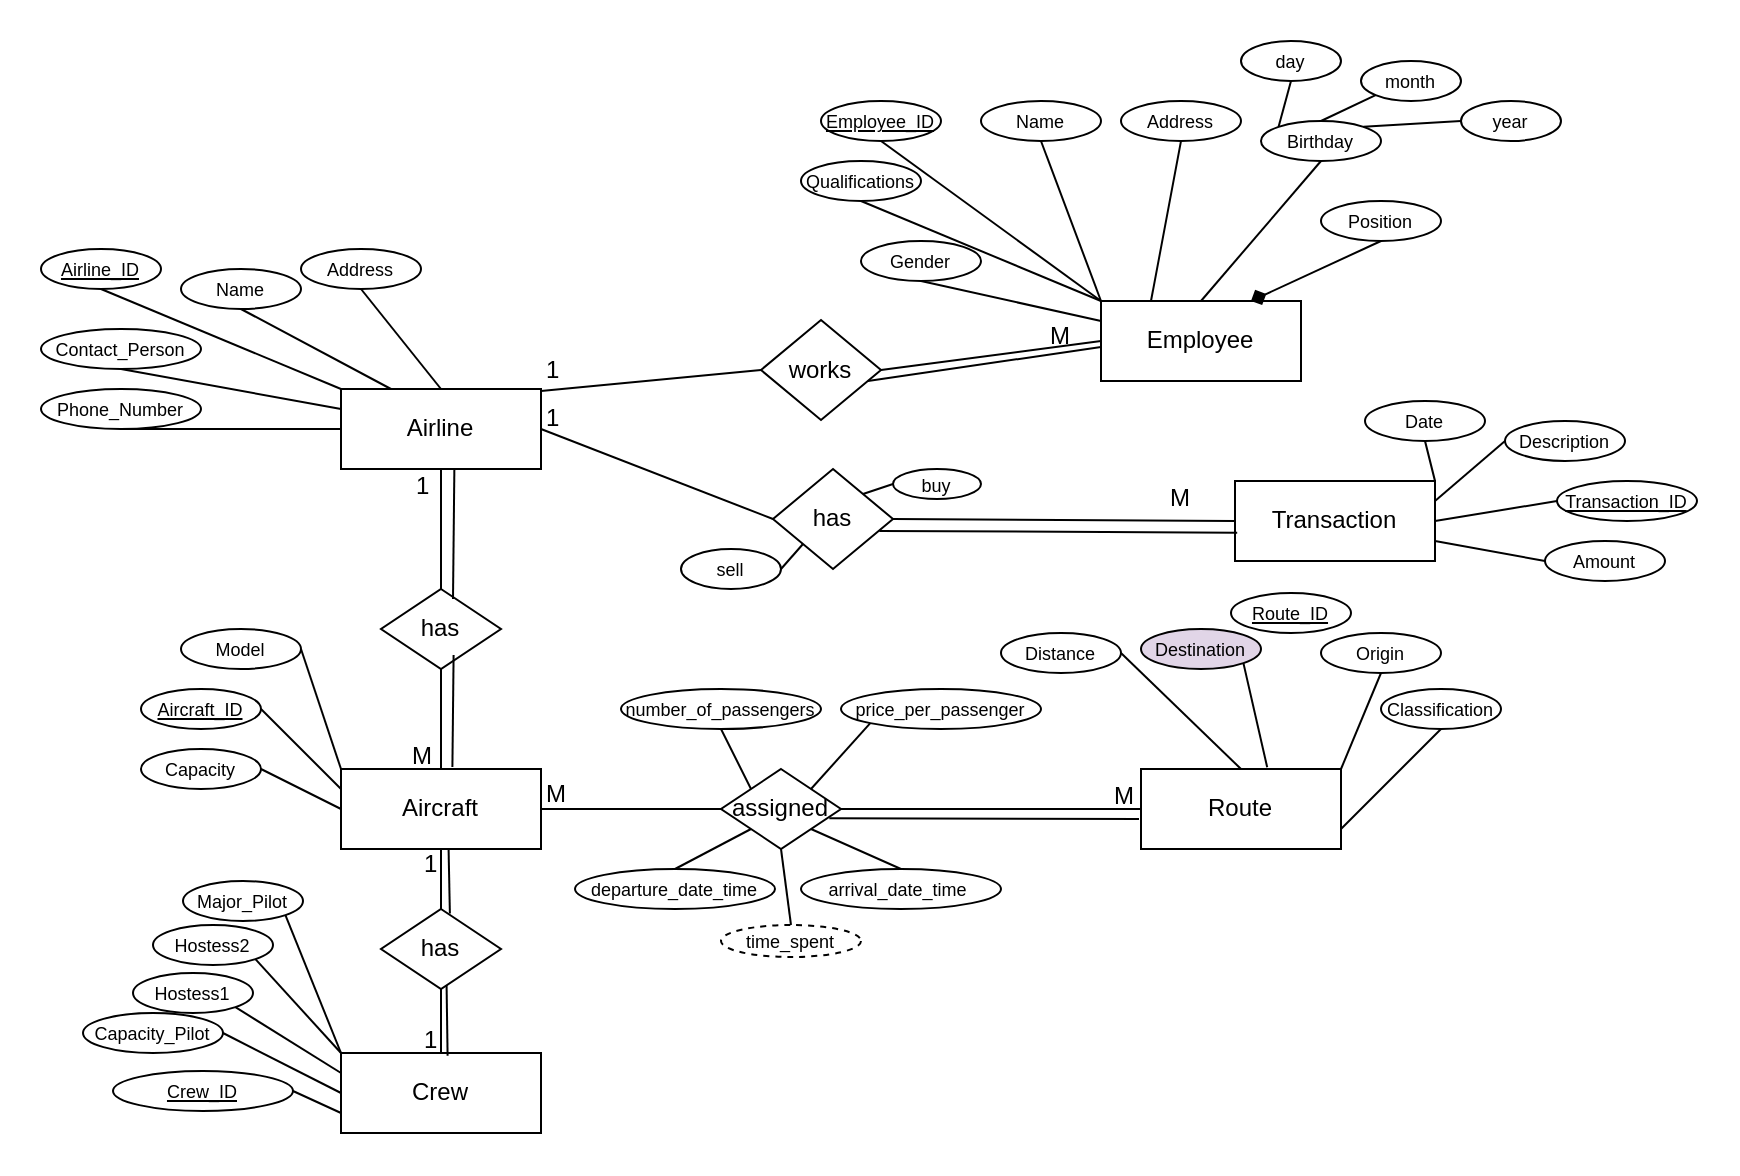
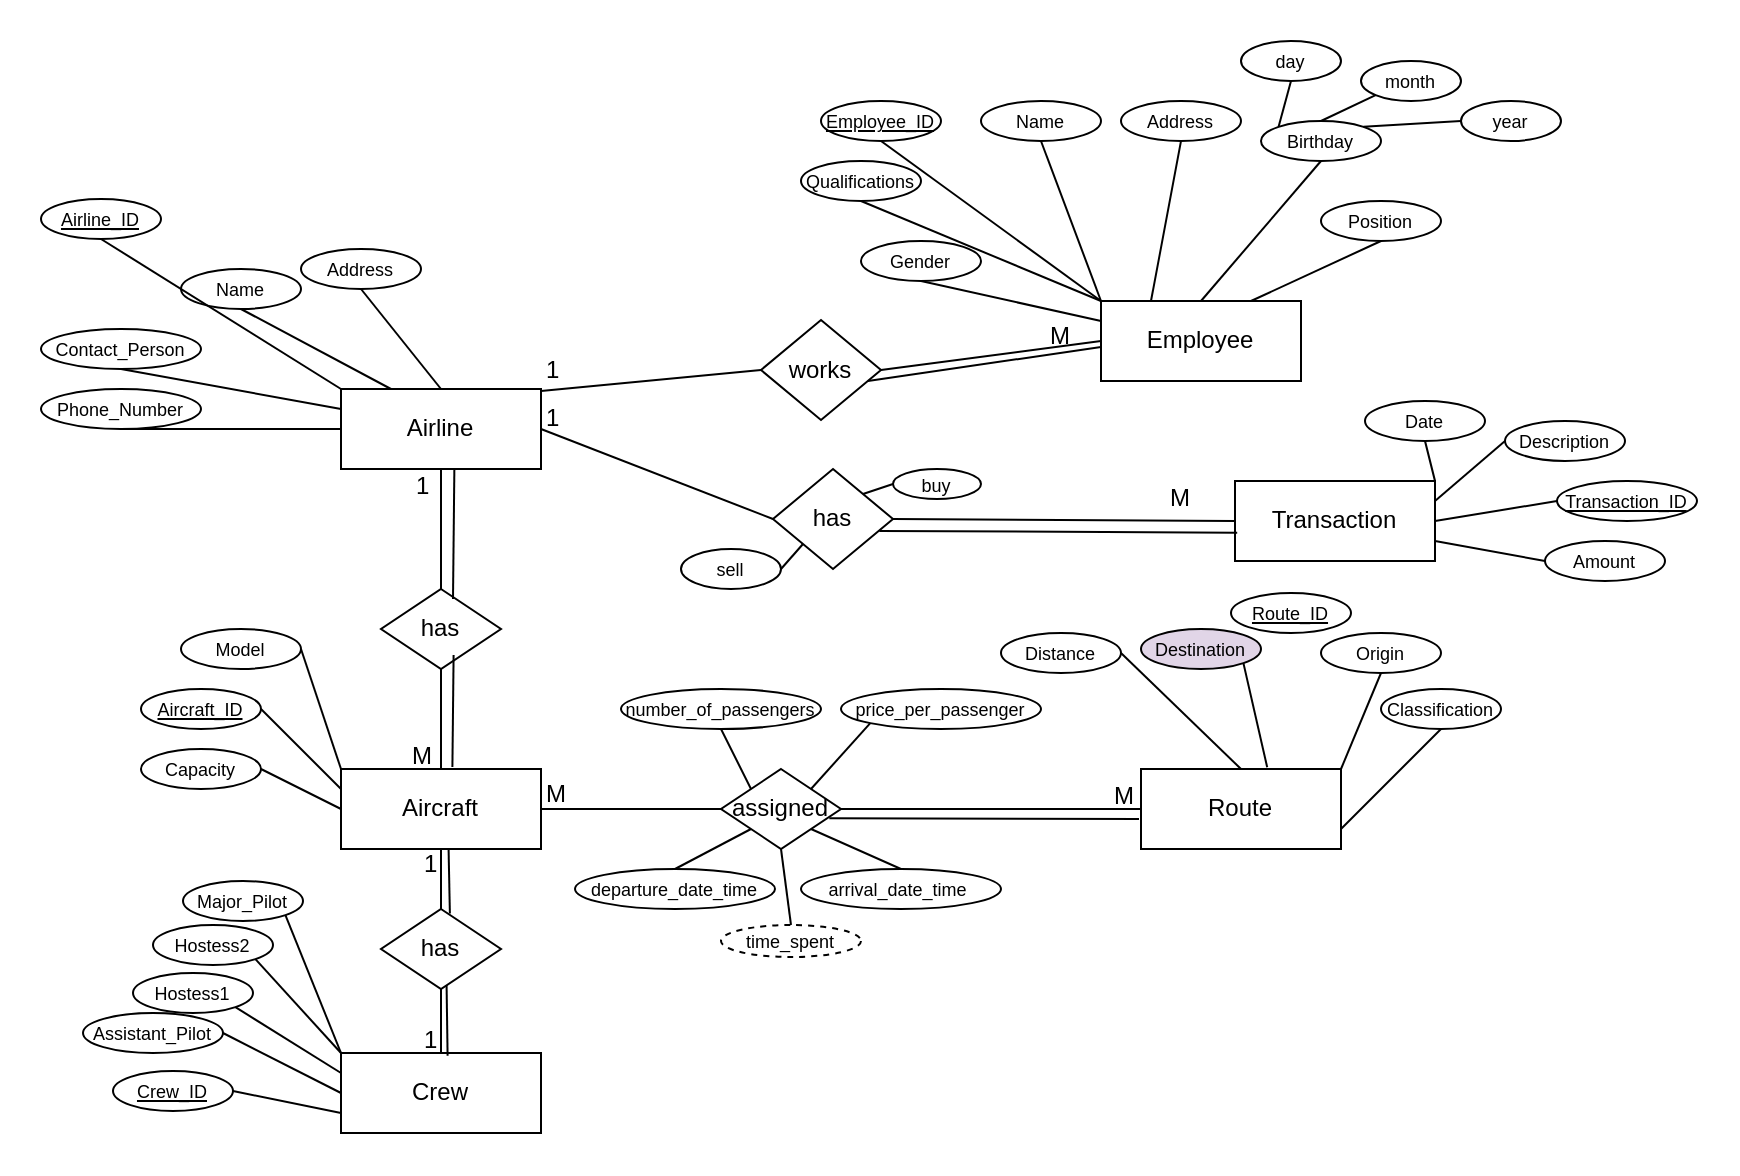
(101, 269) -> (101, 219)
(1266, 294) -> (1260, 297)
(153, 1033) -> (153, 1033)
(203, 1091) -> (173, 1091)
